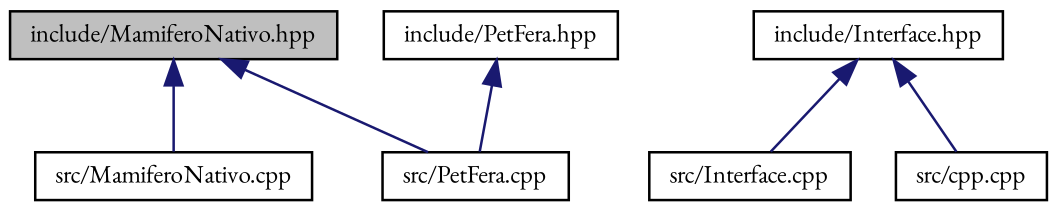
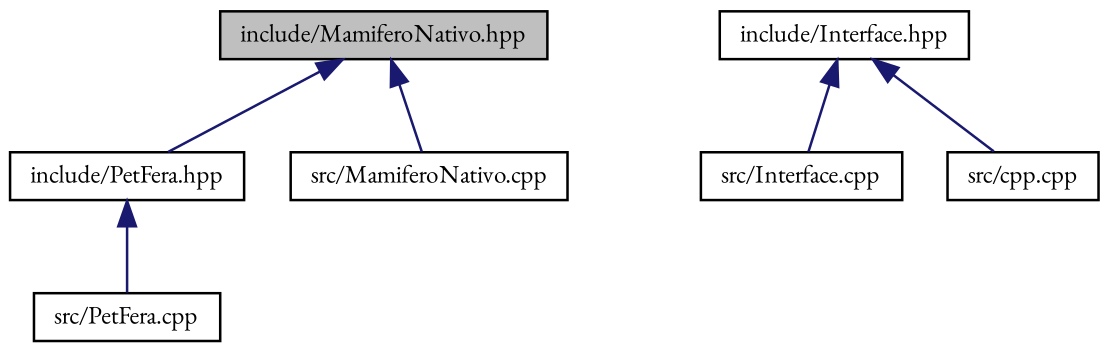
(337, 111) -> (244, 112)
